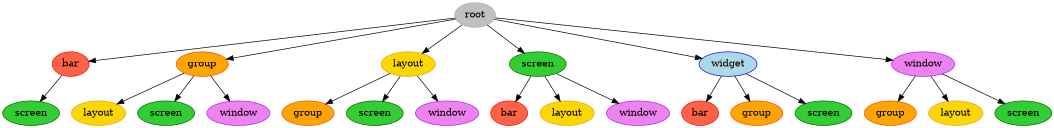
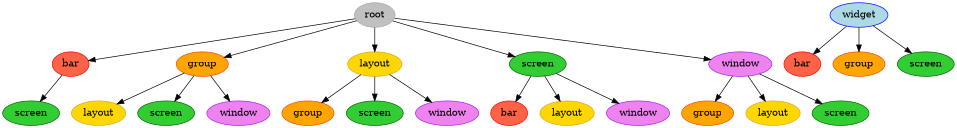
(595, 38) -> none
